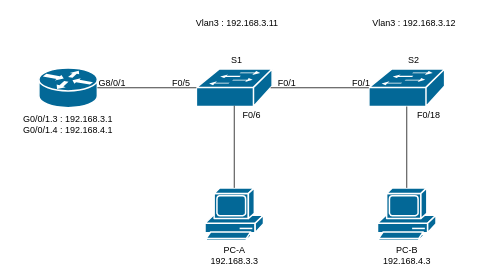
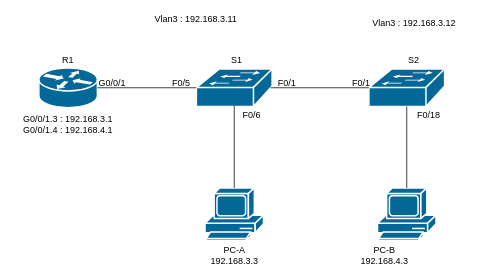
(237, 23) -> (195, 19)
none -> (68, 60)
(112, 83) -> (112, 83)
(407, 255) -> (384, 255)
